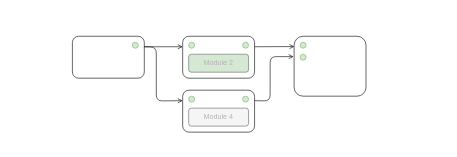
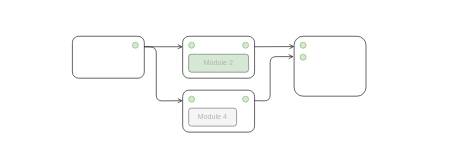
(219, 117) -> (213, 117)
